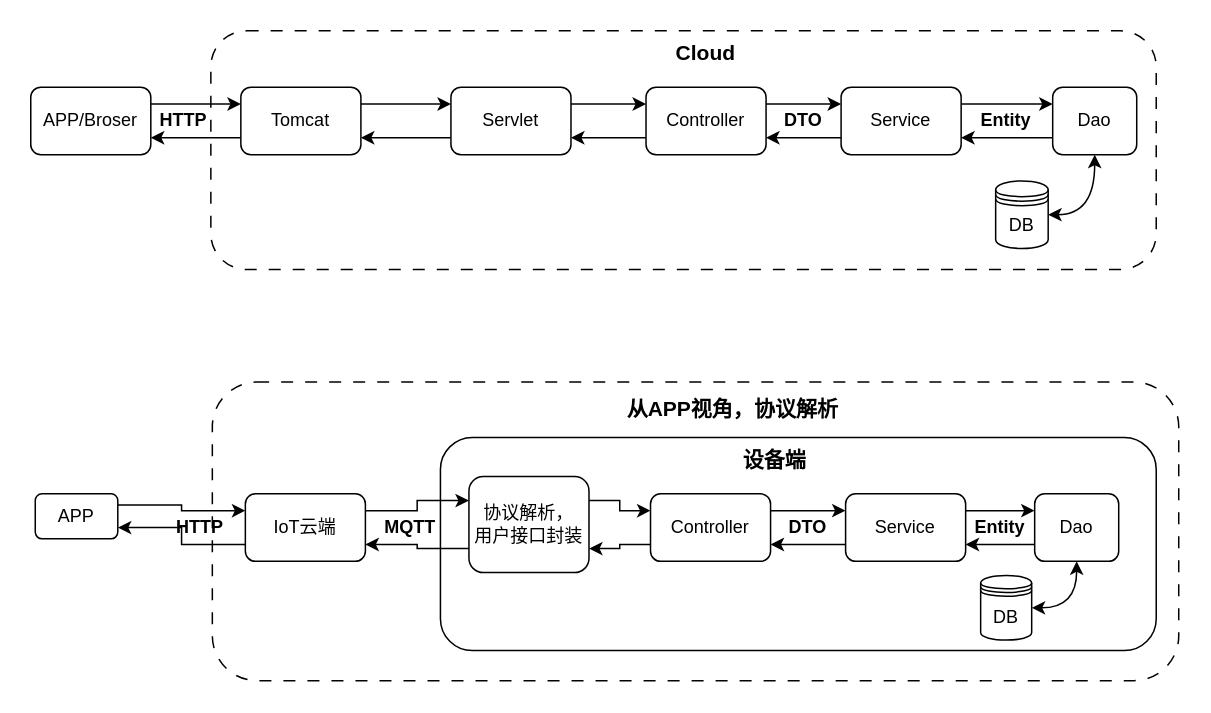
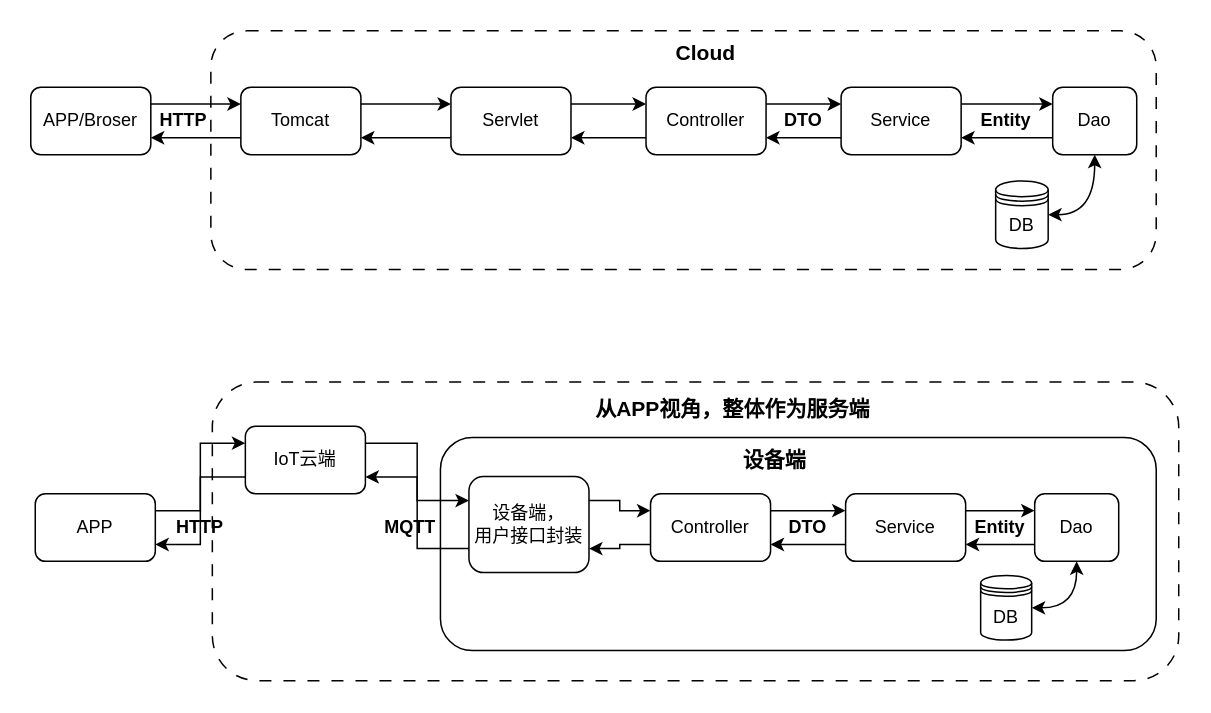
(733, 409) -> (733, 409)
(77, 516) -> (95, 527)
(529, 524) -> (529, 524)
(305, 527) -> (305, 460)
